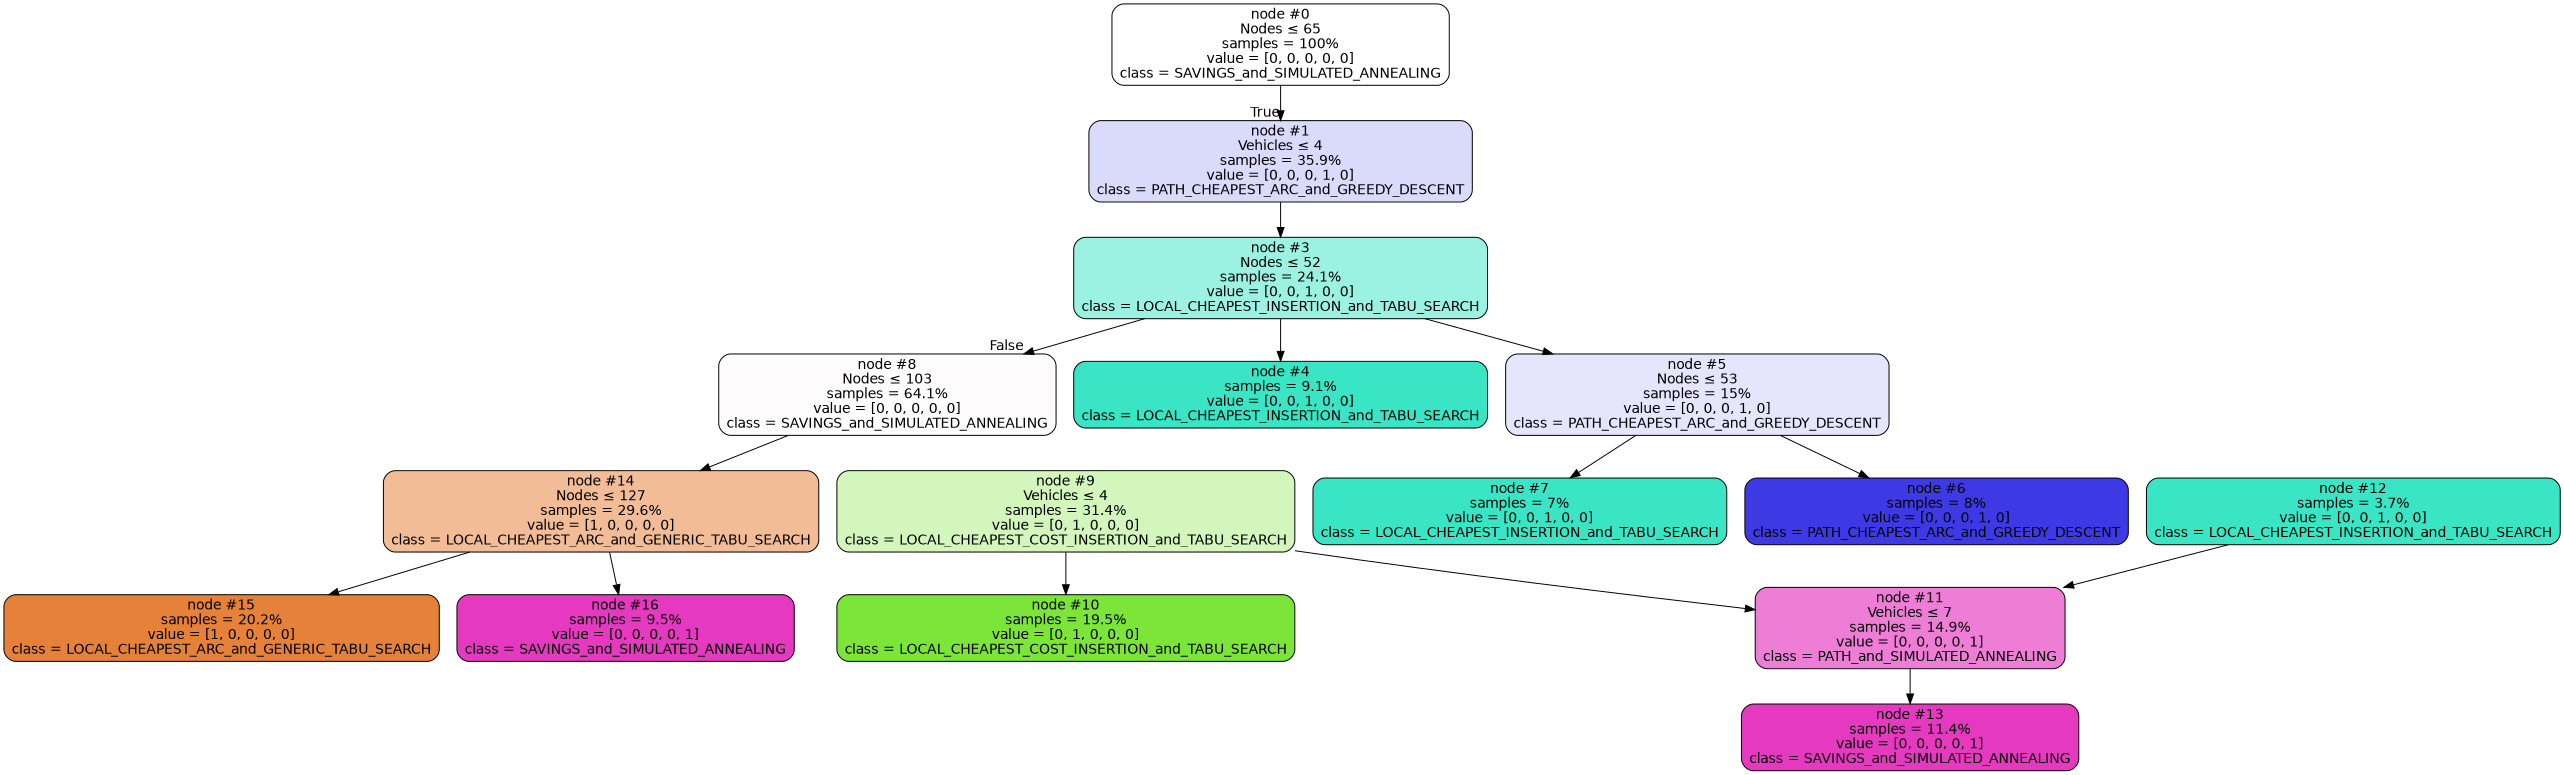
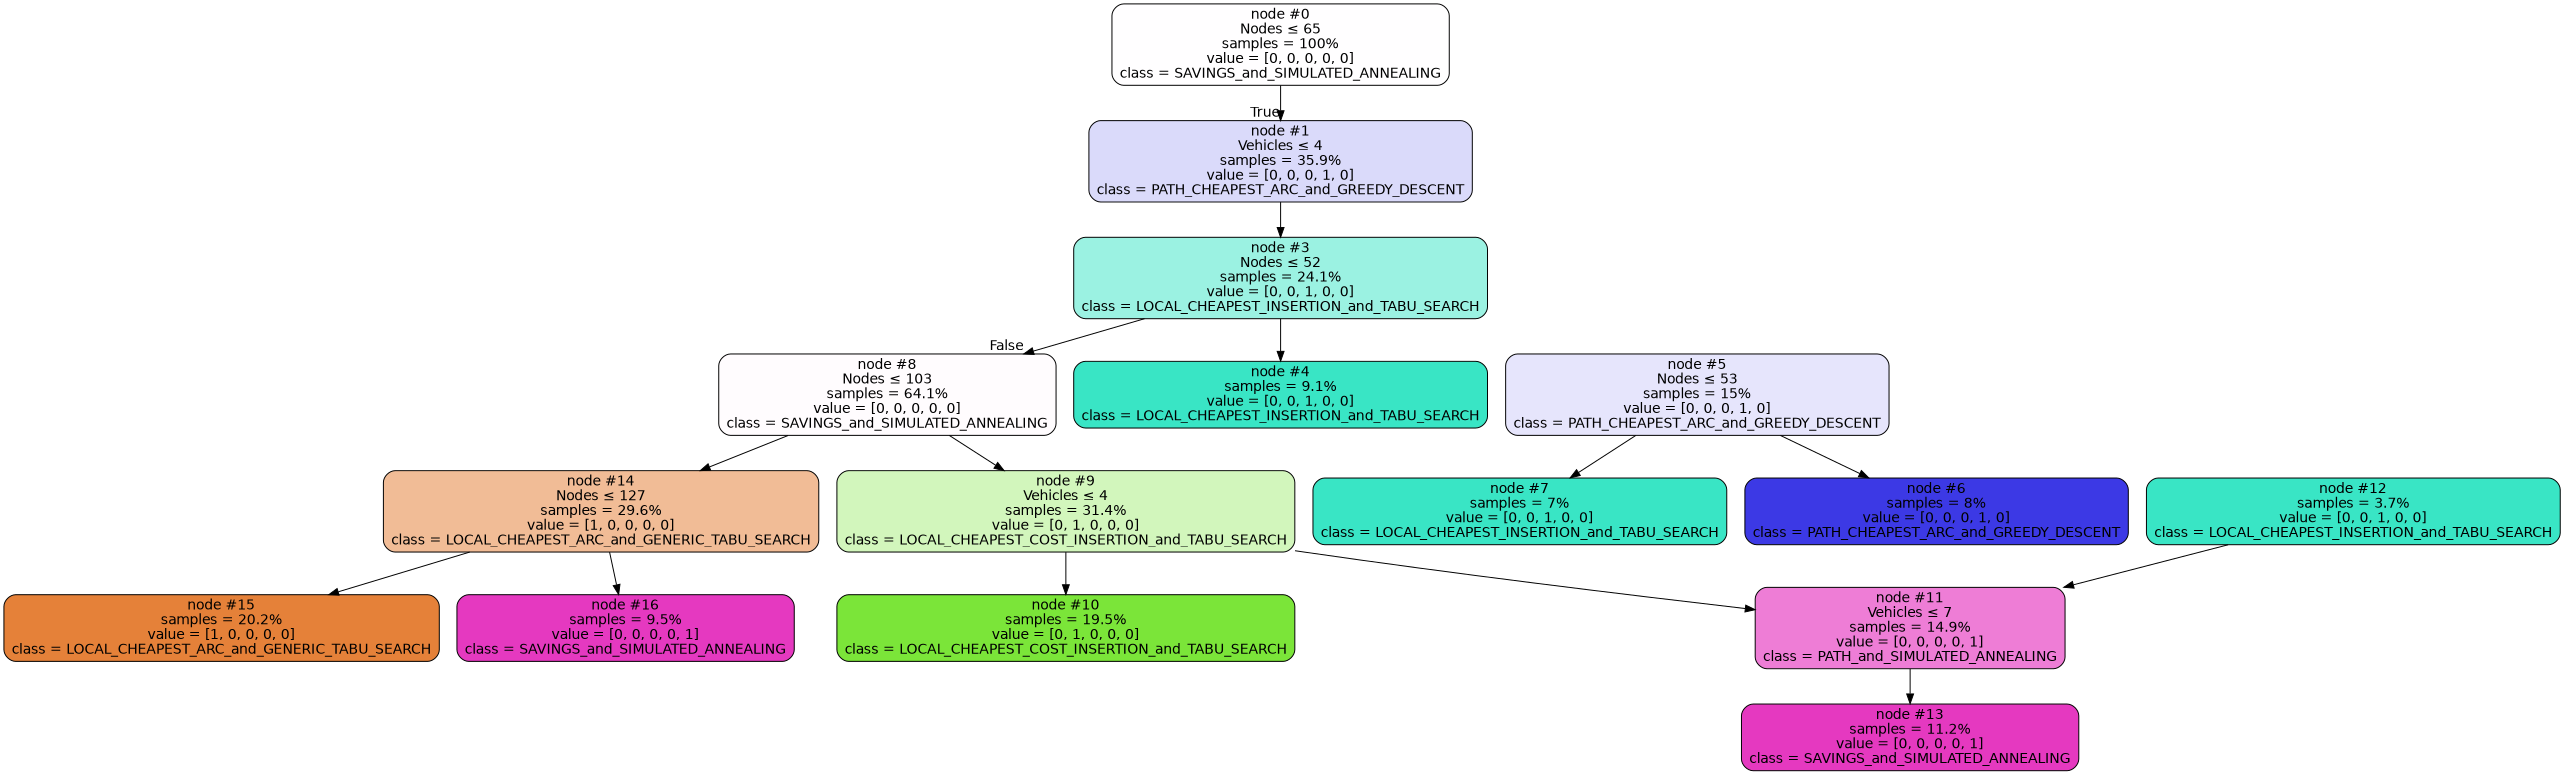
(1484, 335) -> none
none -> (972, 450)
(1910, 730) -> (1910, 730)
